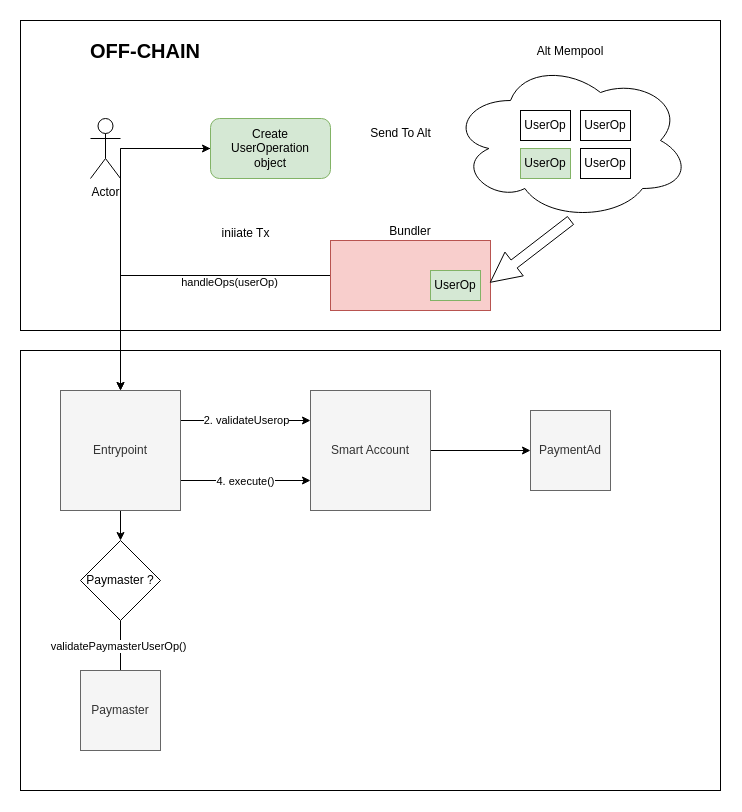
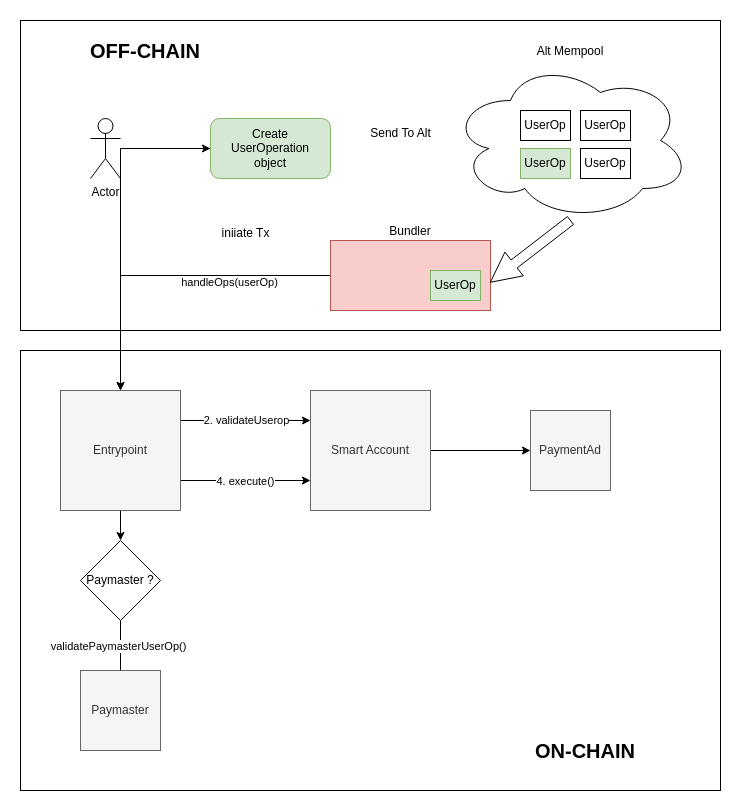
none -> (586, 751)
